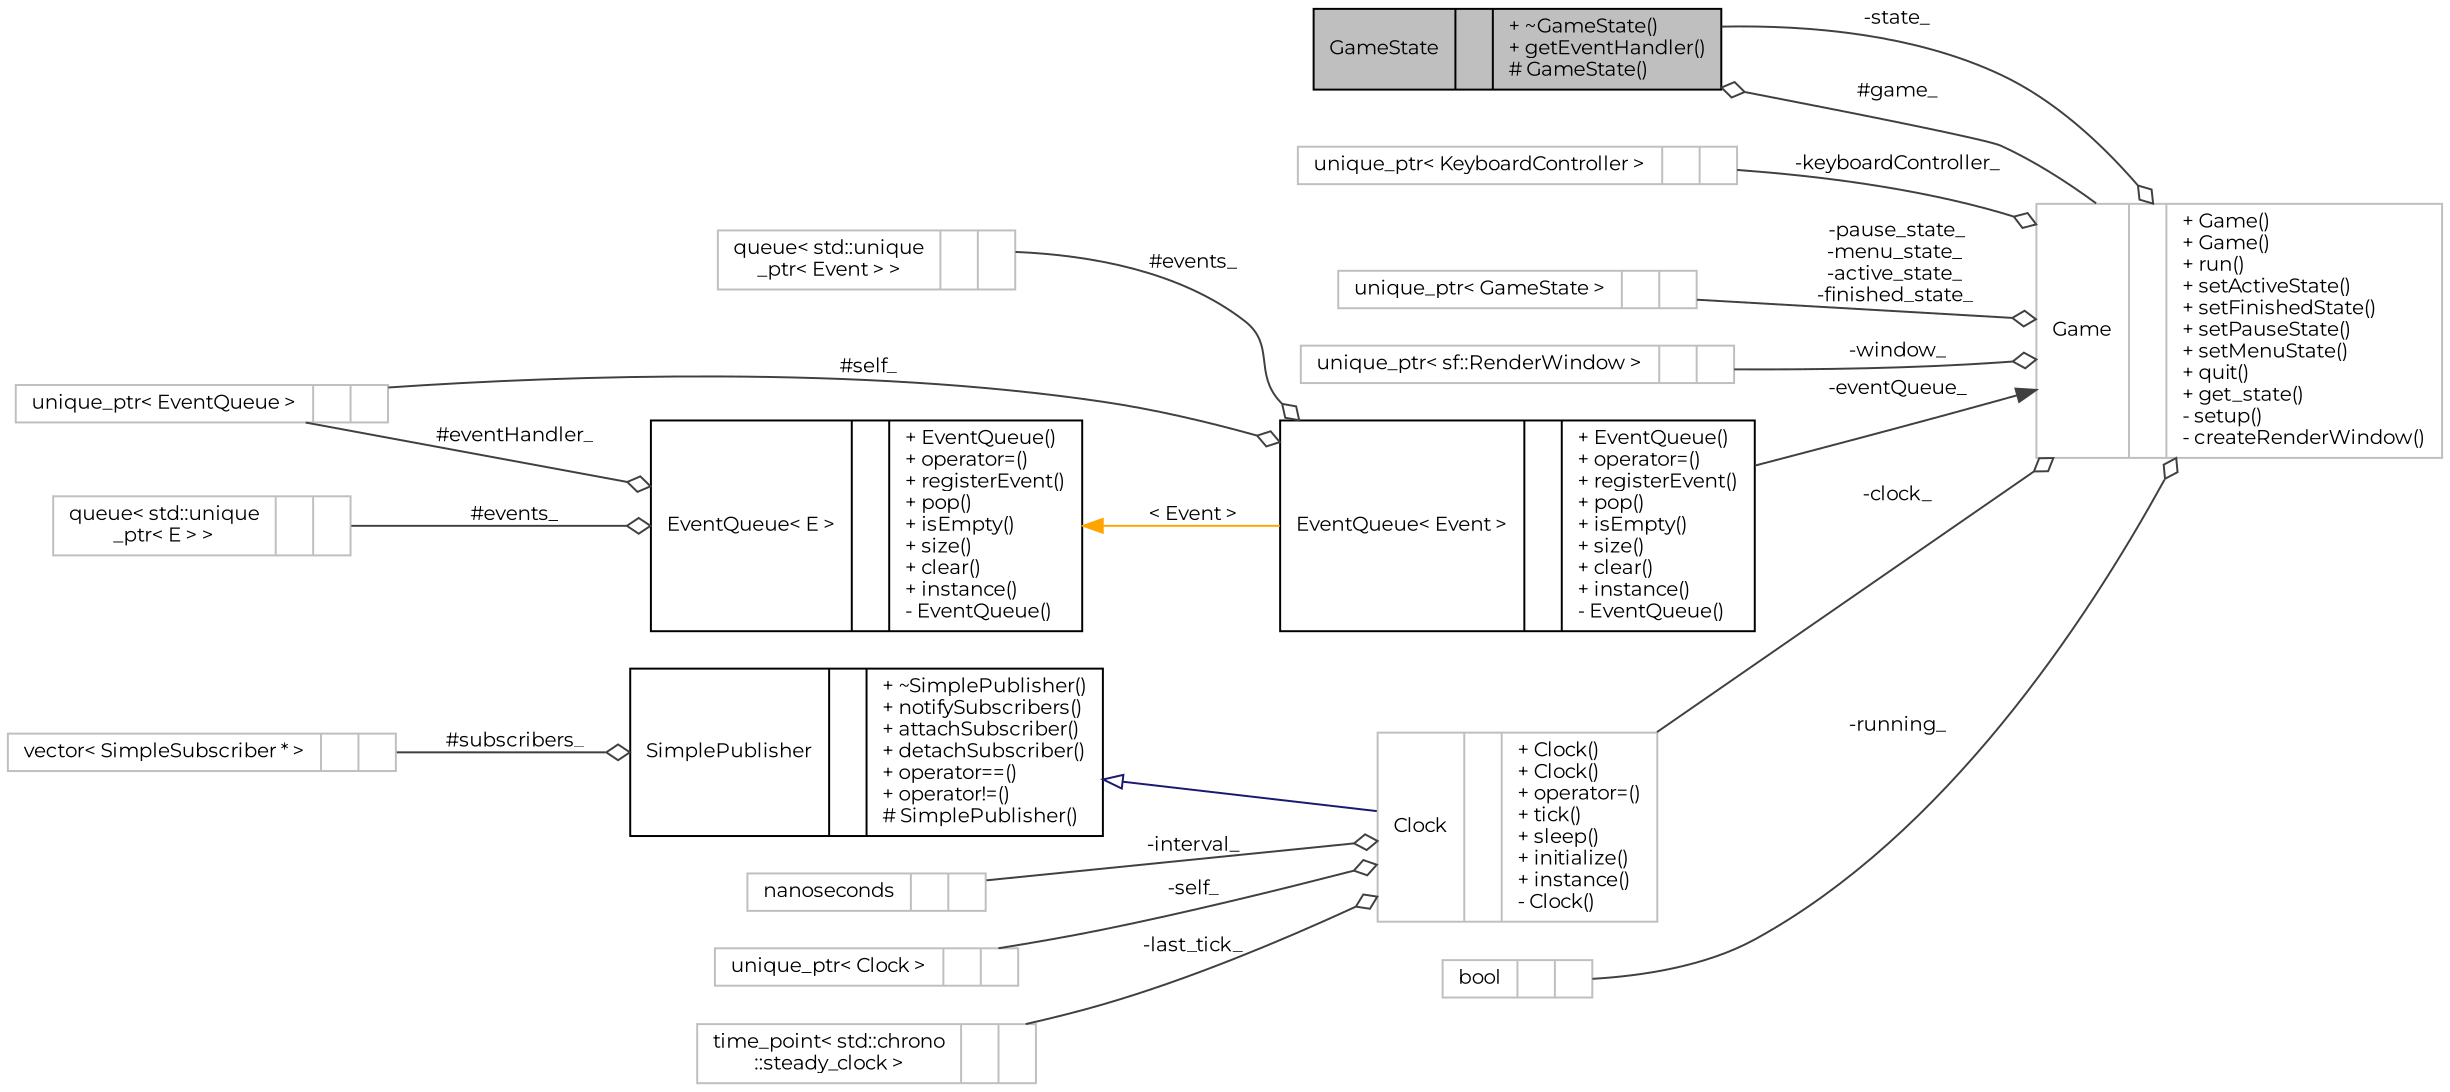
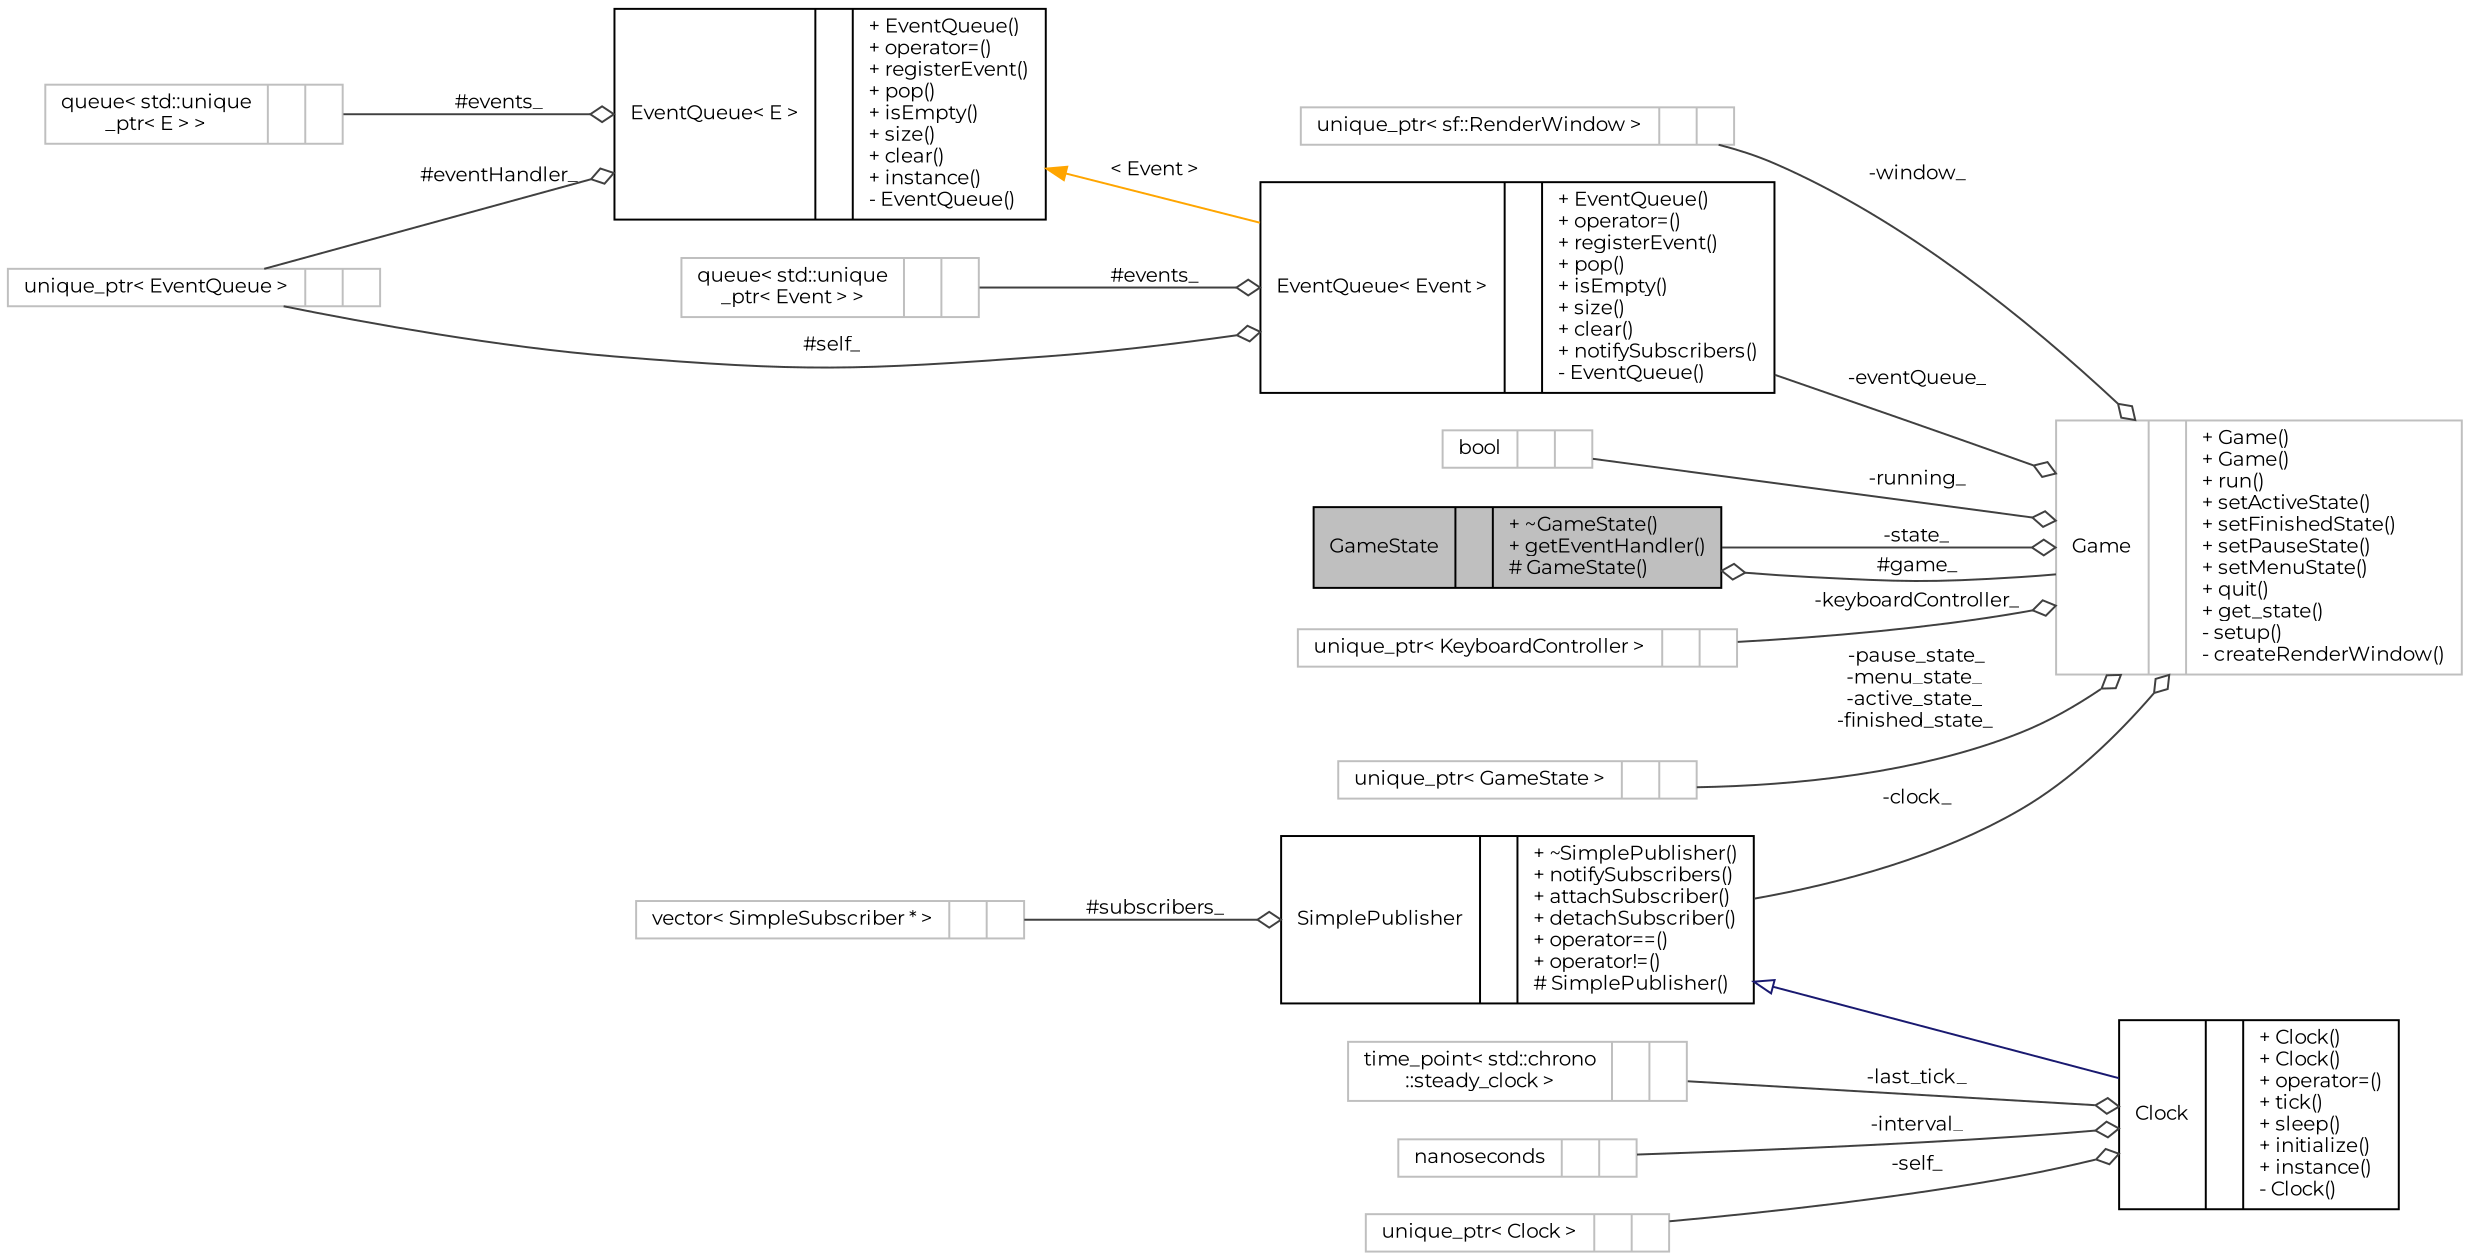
(1886, 431) -> (1904, 420)
(1635, 590) -> (1658, 352)
(1845, 602) -> (1974, 833)
(1517, 827) -> (2259, 1115)
